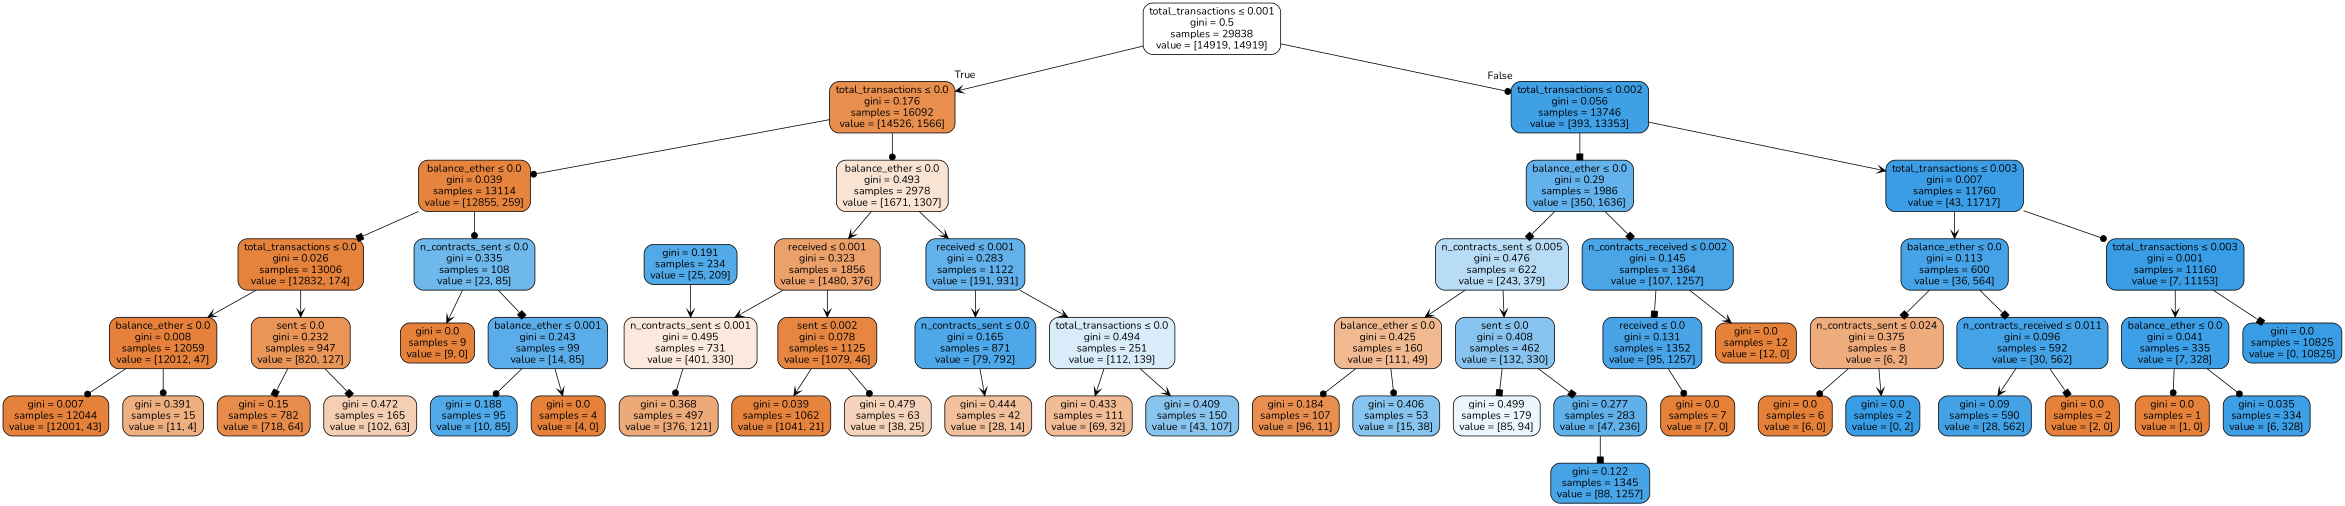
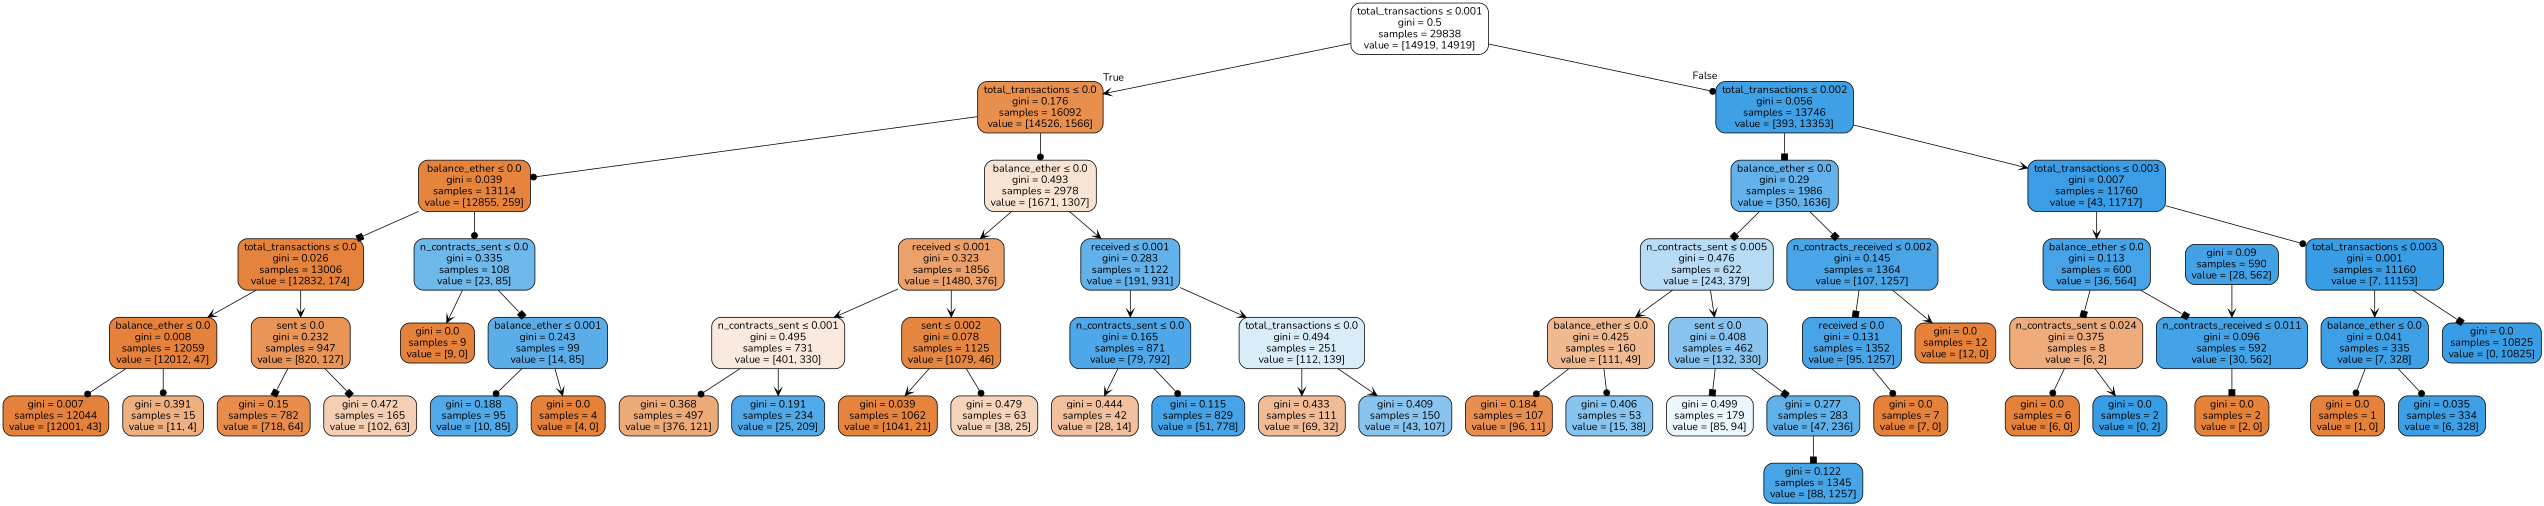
(691, 297) -> (778, 378)
(2009, 379) -> (2232, 297)
none -> (1198, 416)
